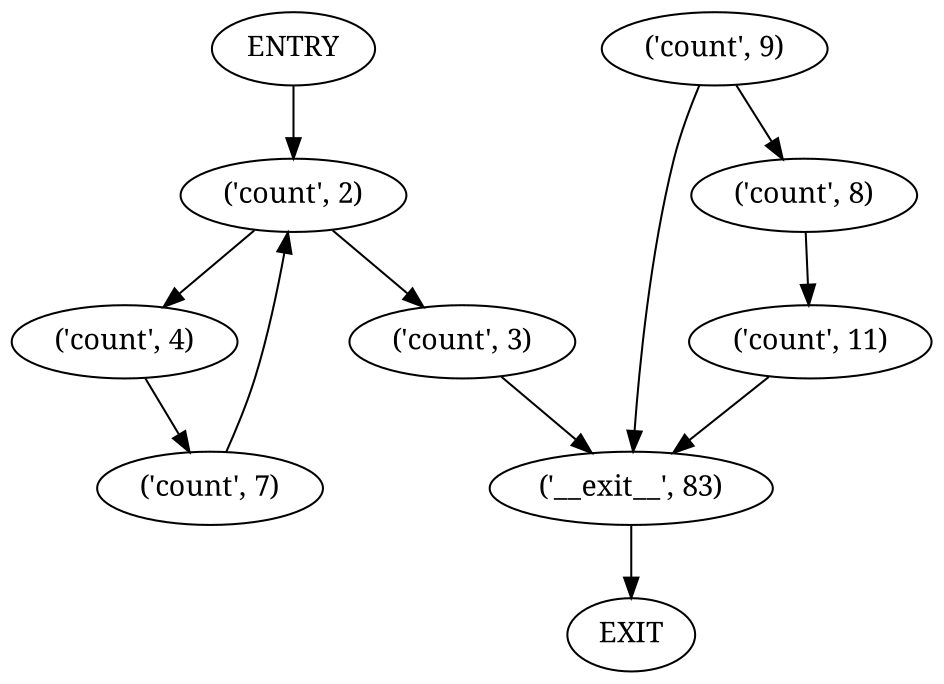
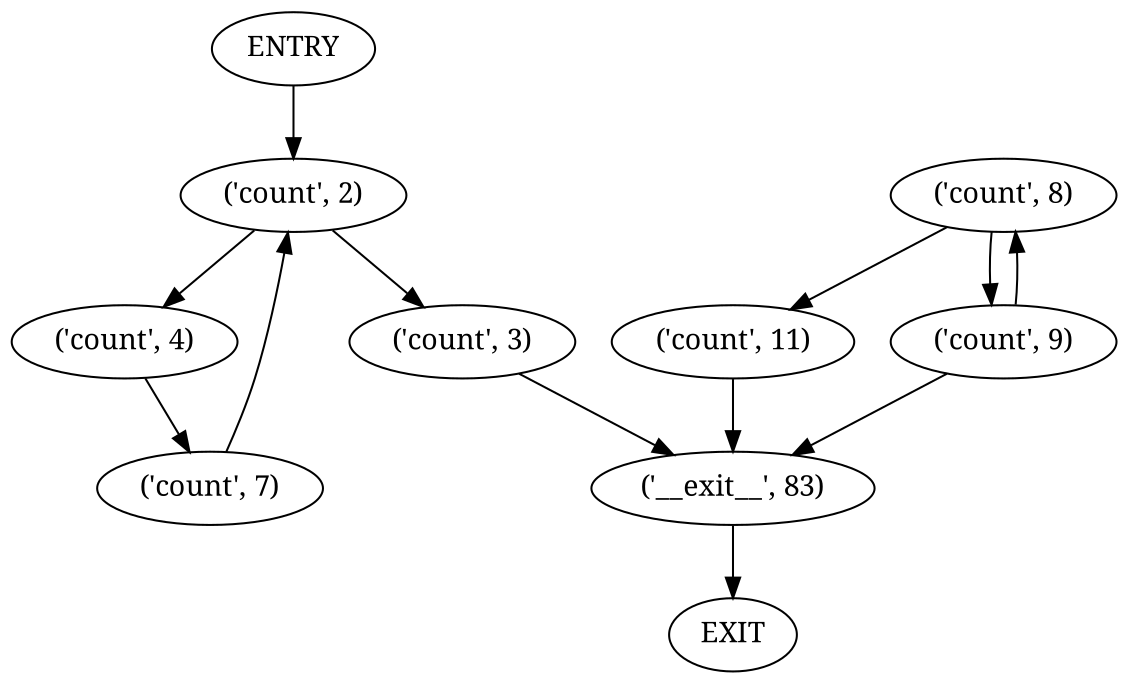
none -> (990, 258)
